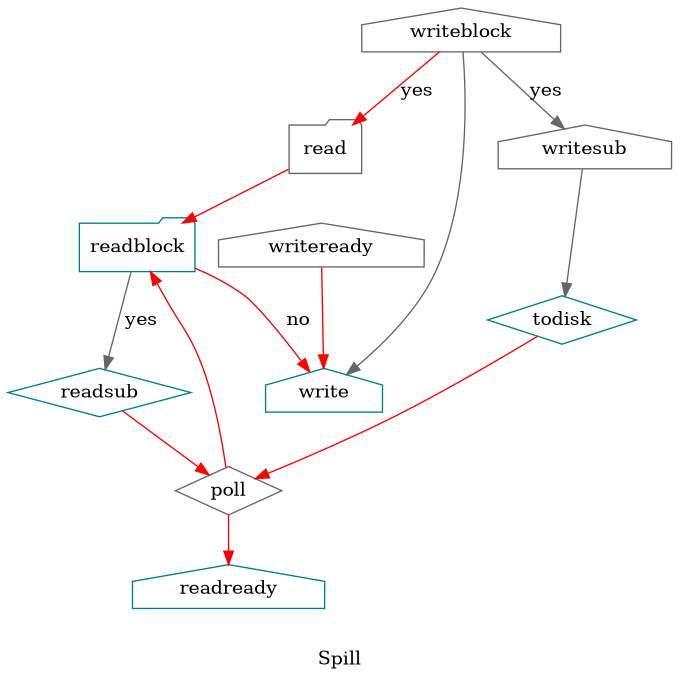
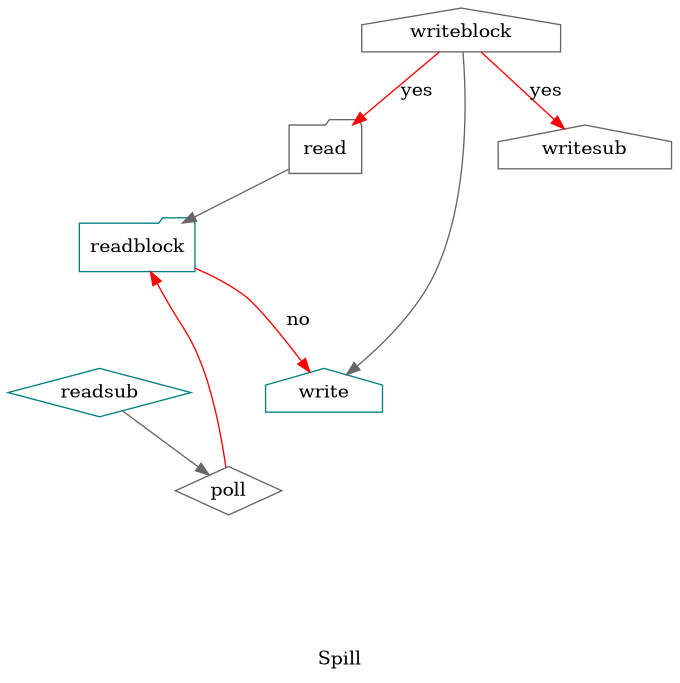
(518, 86) -> (518, 86)
(242, 193) -> (242, 193)
(321, 247) -> none
(120, 314) -> none
(562, 320) -> none
(160, 439) -> (160, 439)
(229, 589) -> none
